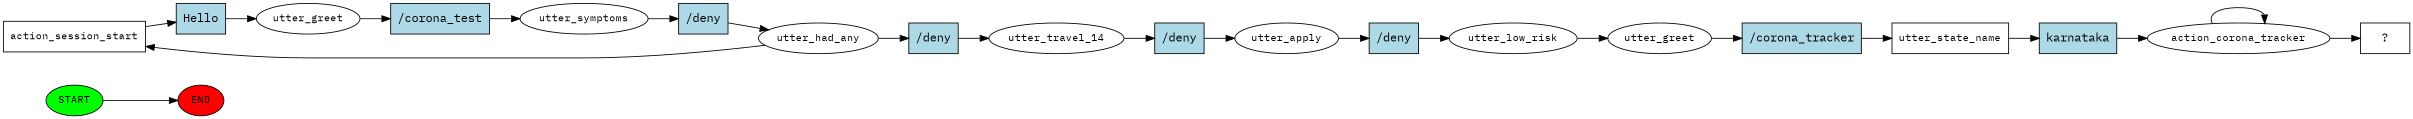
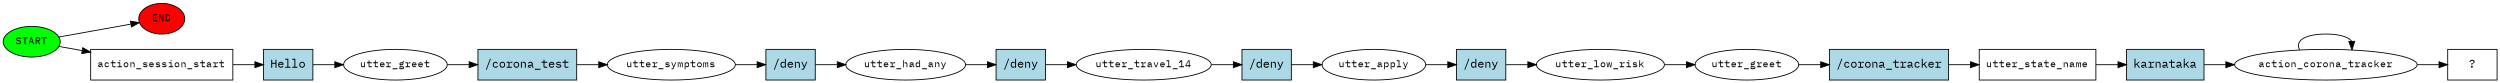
(460, 58) -> (71, 49)
